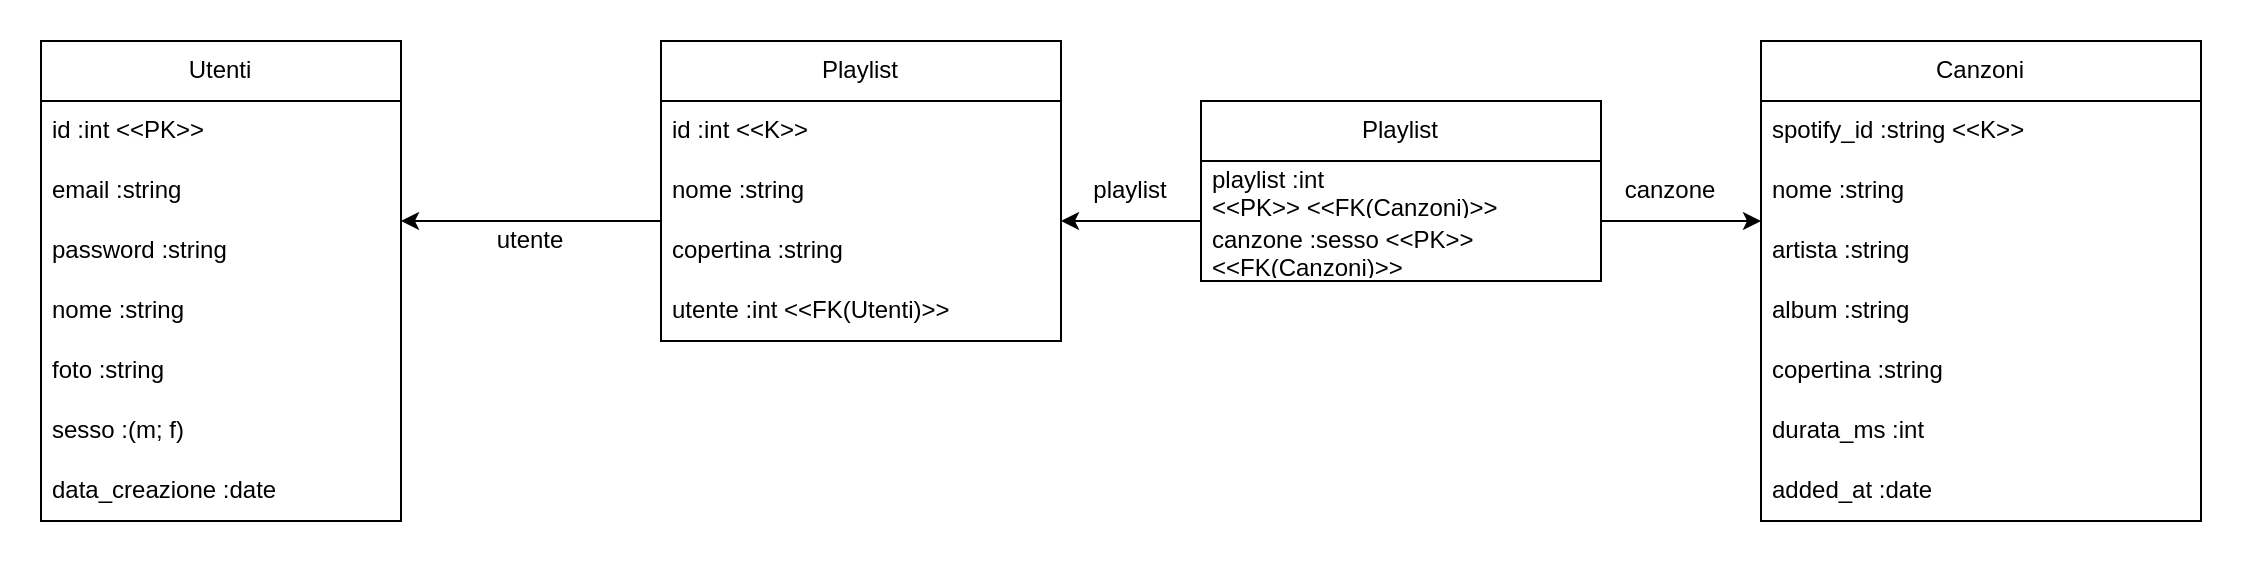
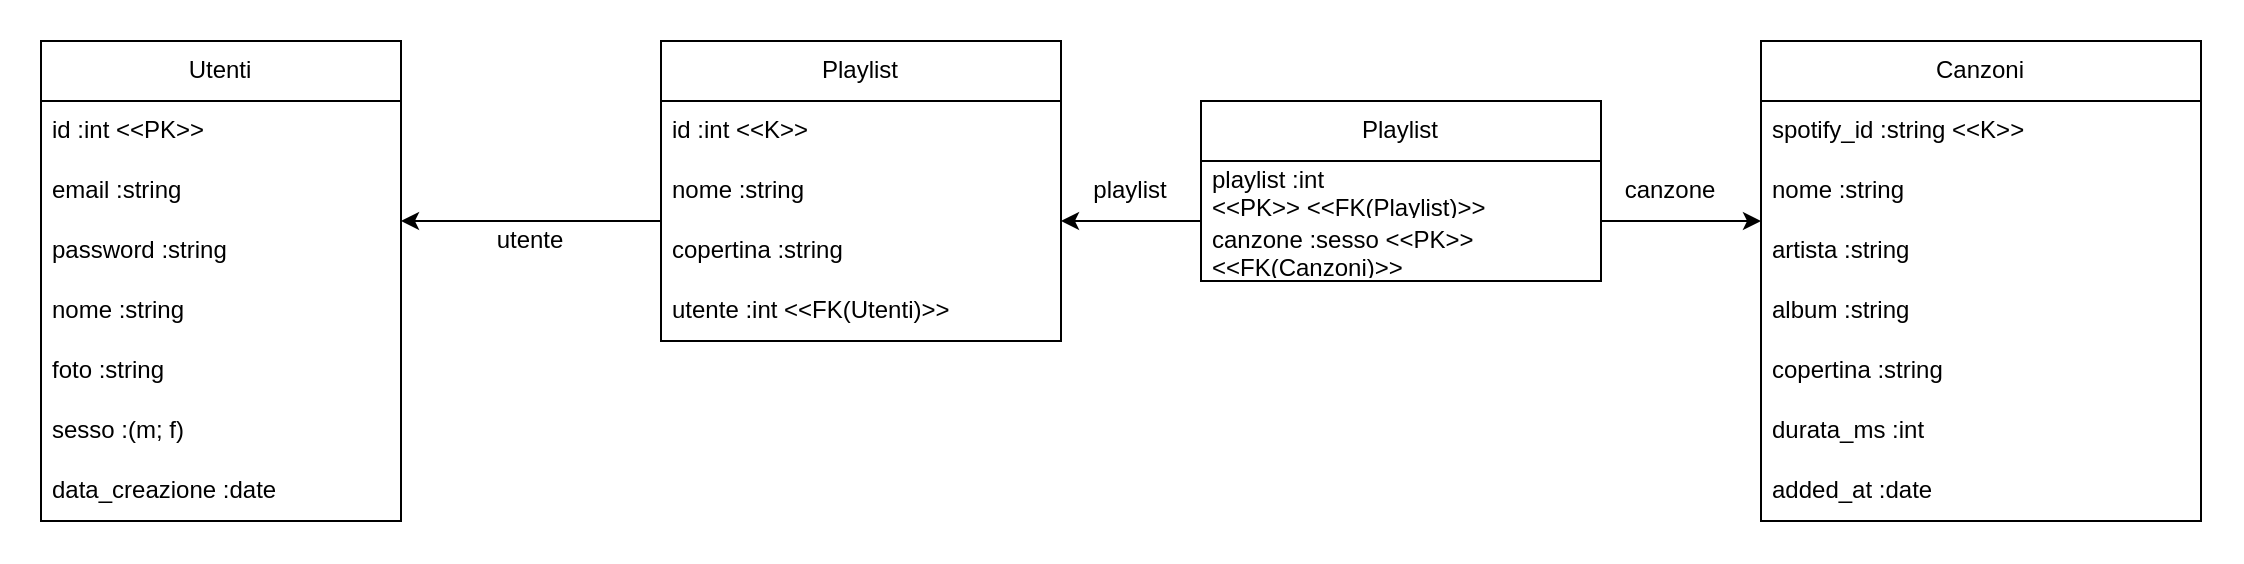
(1355, 191) -> (1355, 191)
